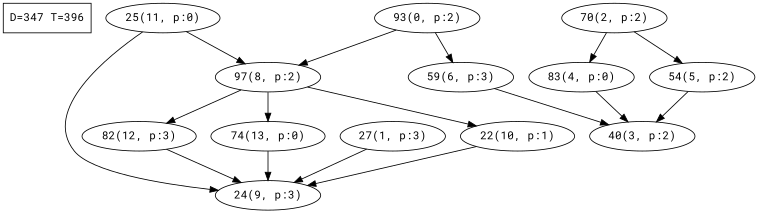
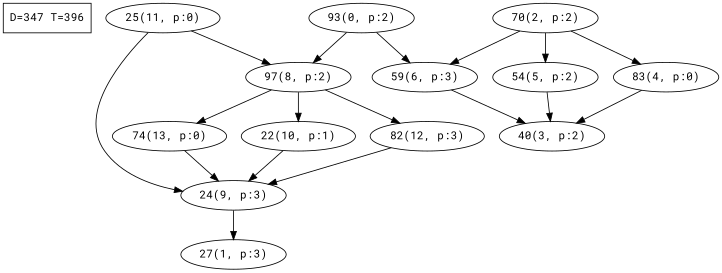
none -> (489, 46)
(334, 164) -> (234, 221)
